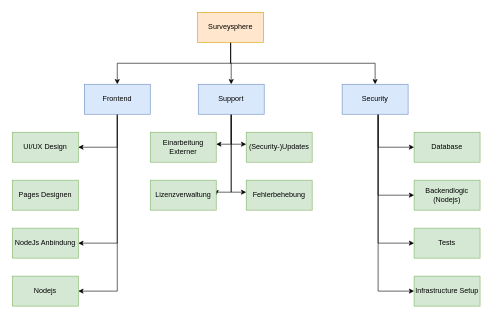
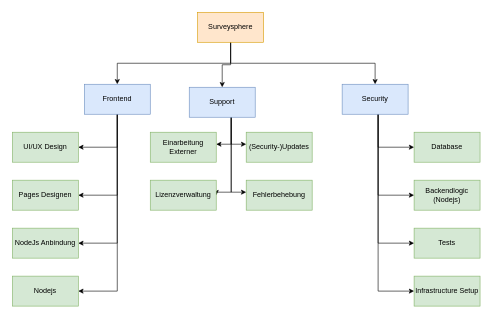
(231, 99) -> (222, 102)
none -> (83, 195)
